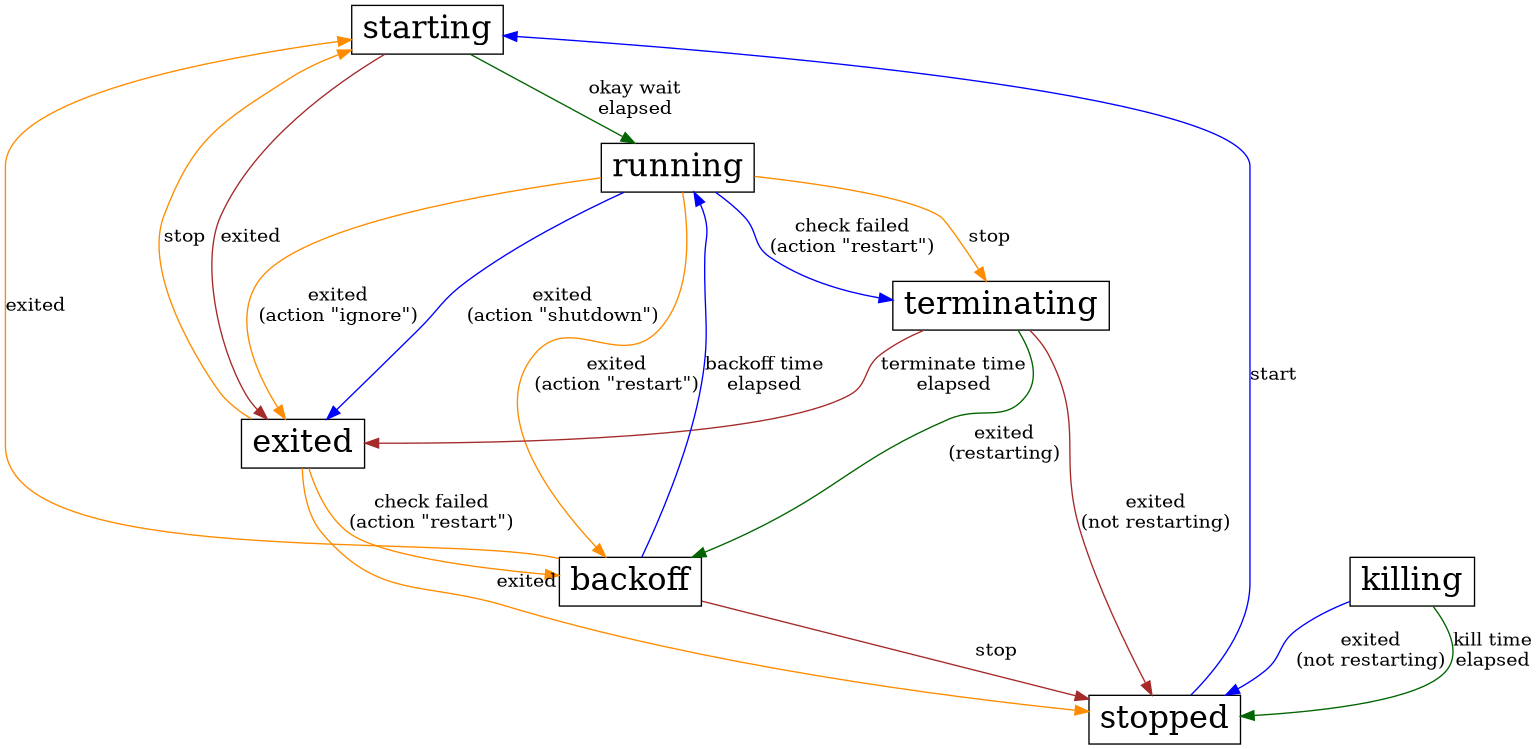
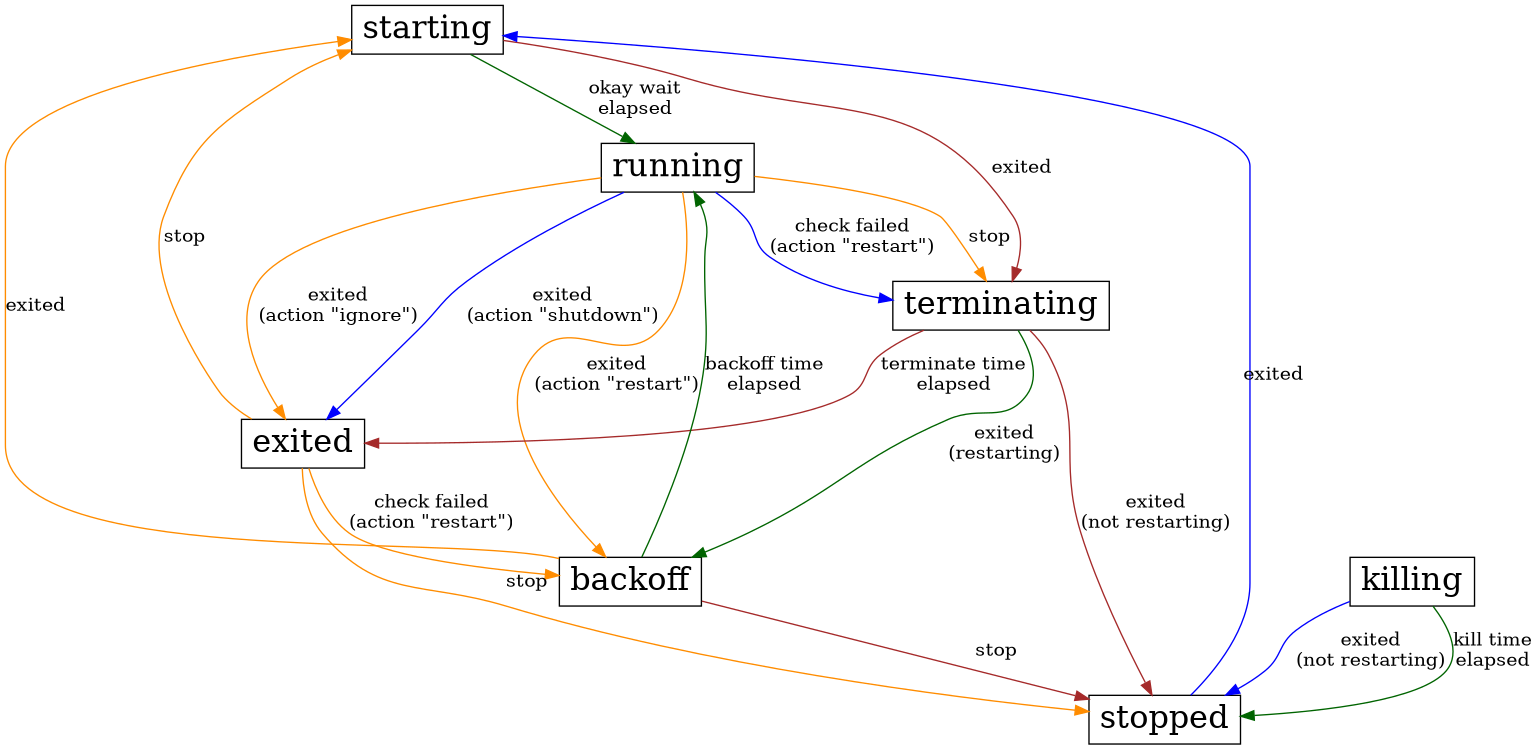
(228, 203) -> (801, 102)
(1274, 375) -> (1274, 375)
(701, 385) -> (701, 385)
(527, 582) -> (527, 582)
